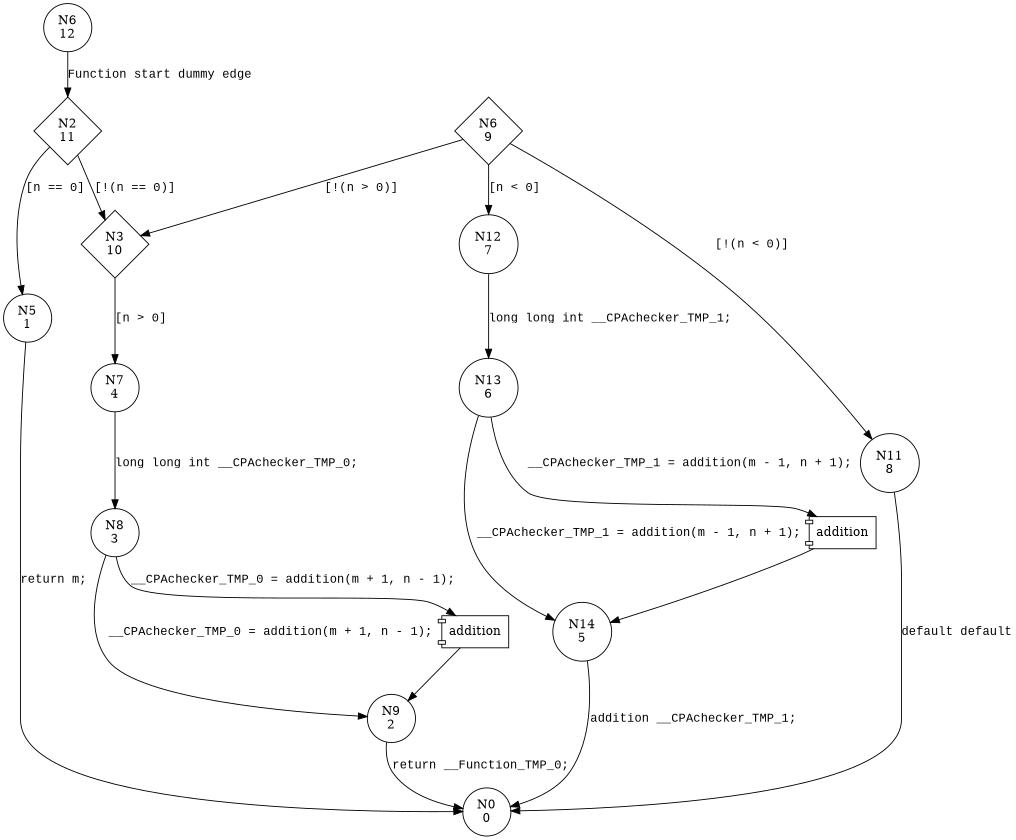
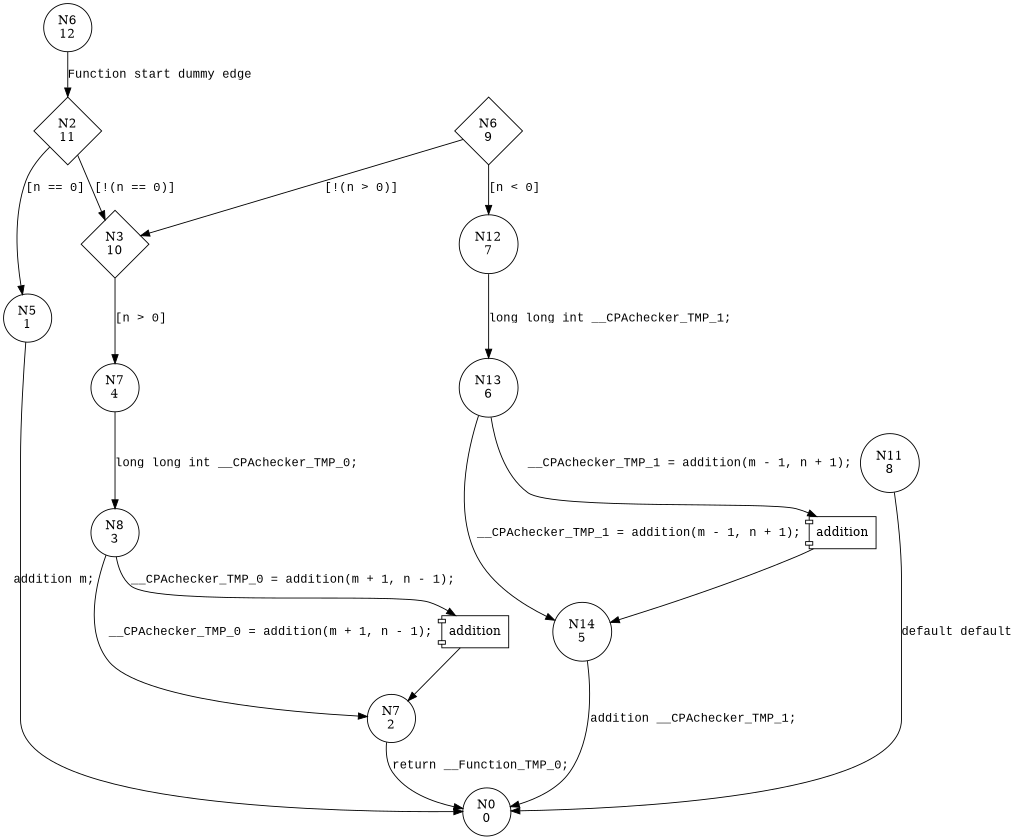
(704, 269) -> none
(54, 579) -> (54, 579)
(391, 718) -> (391, 718)
